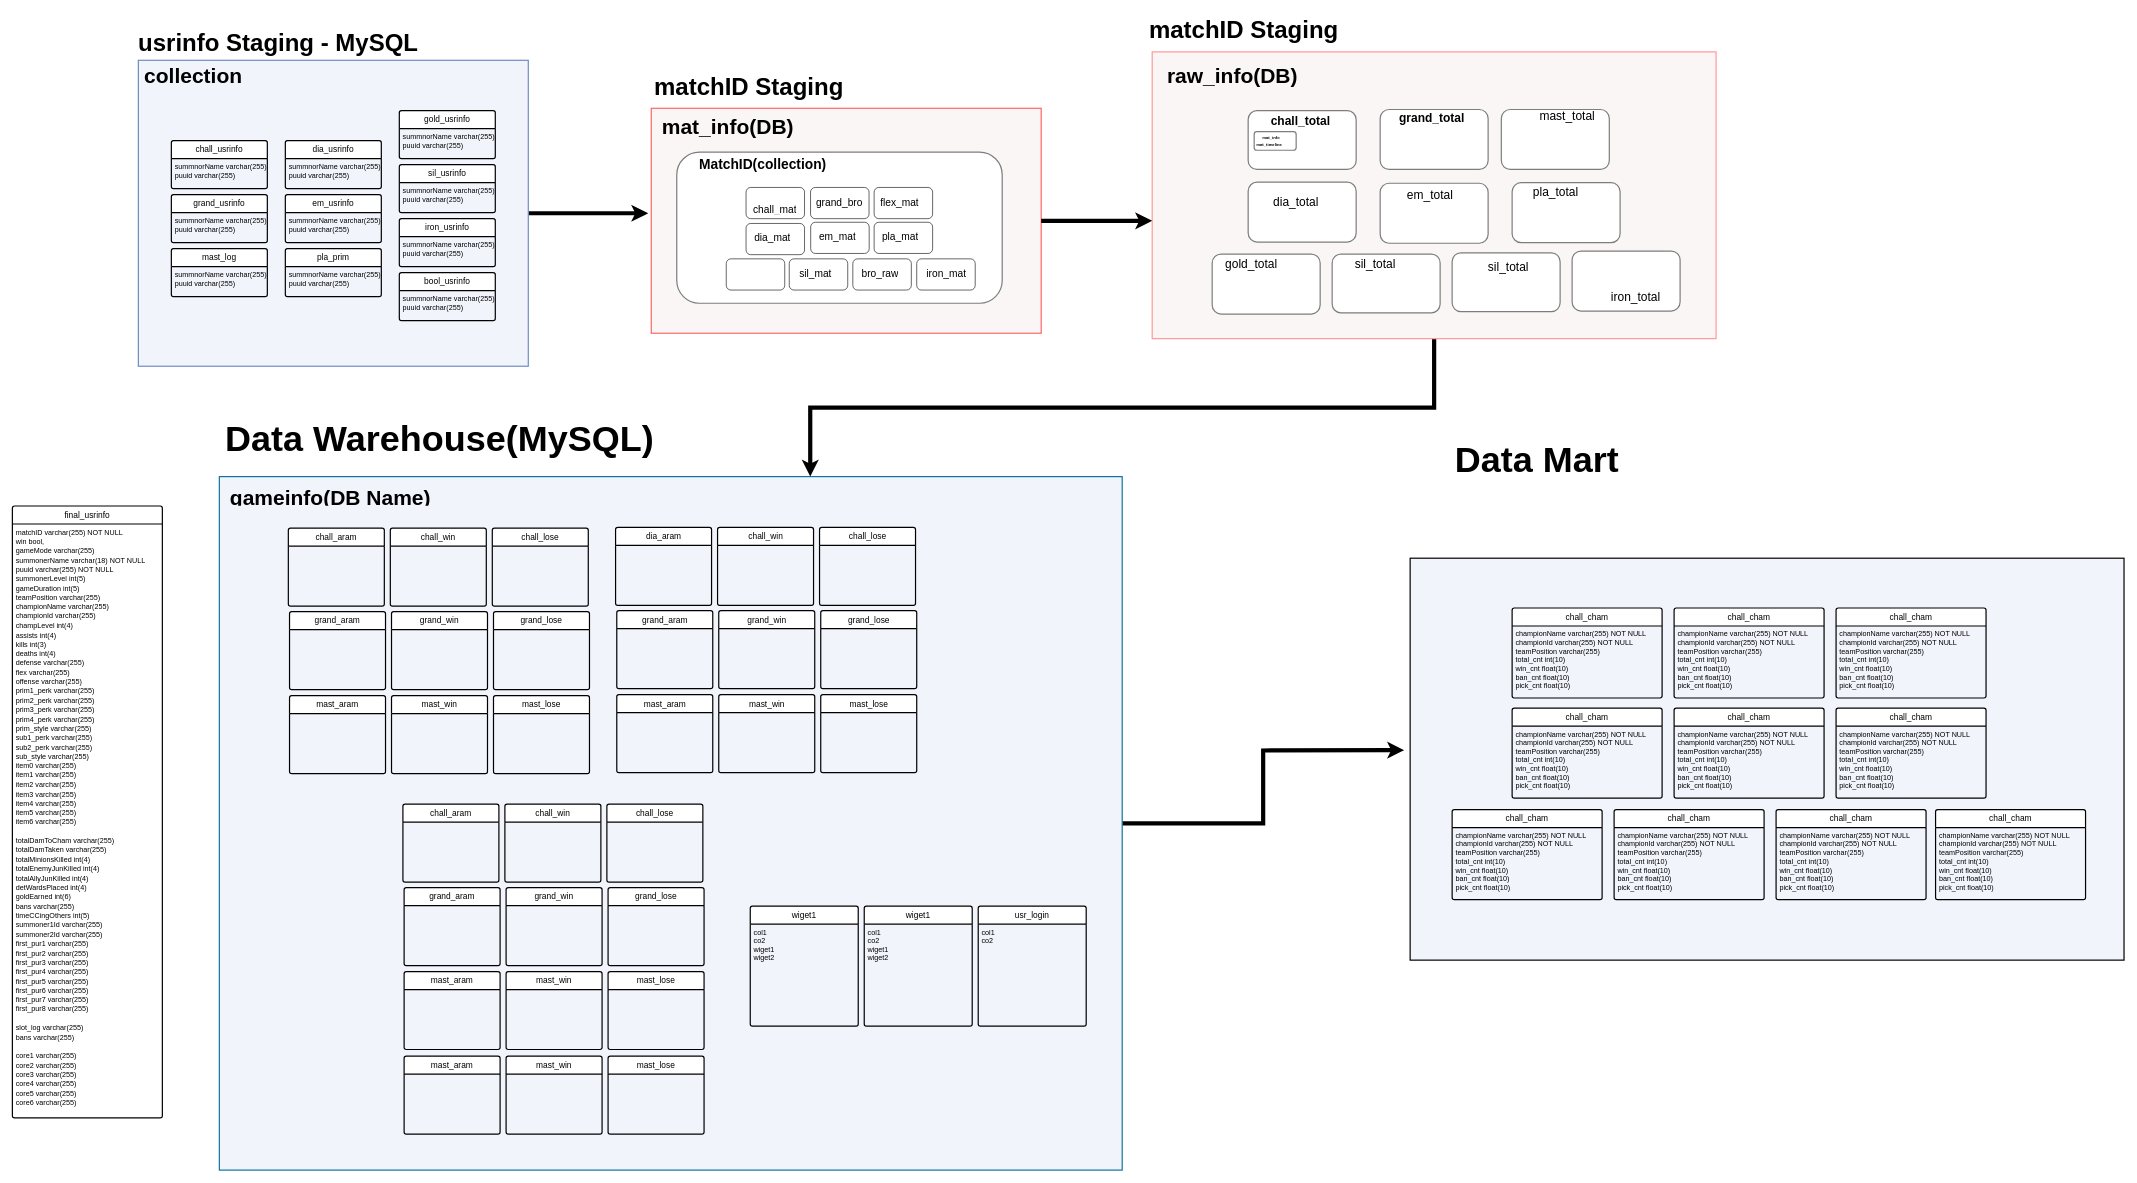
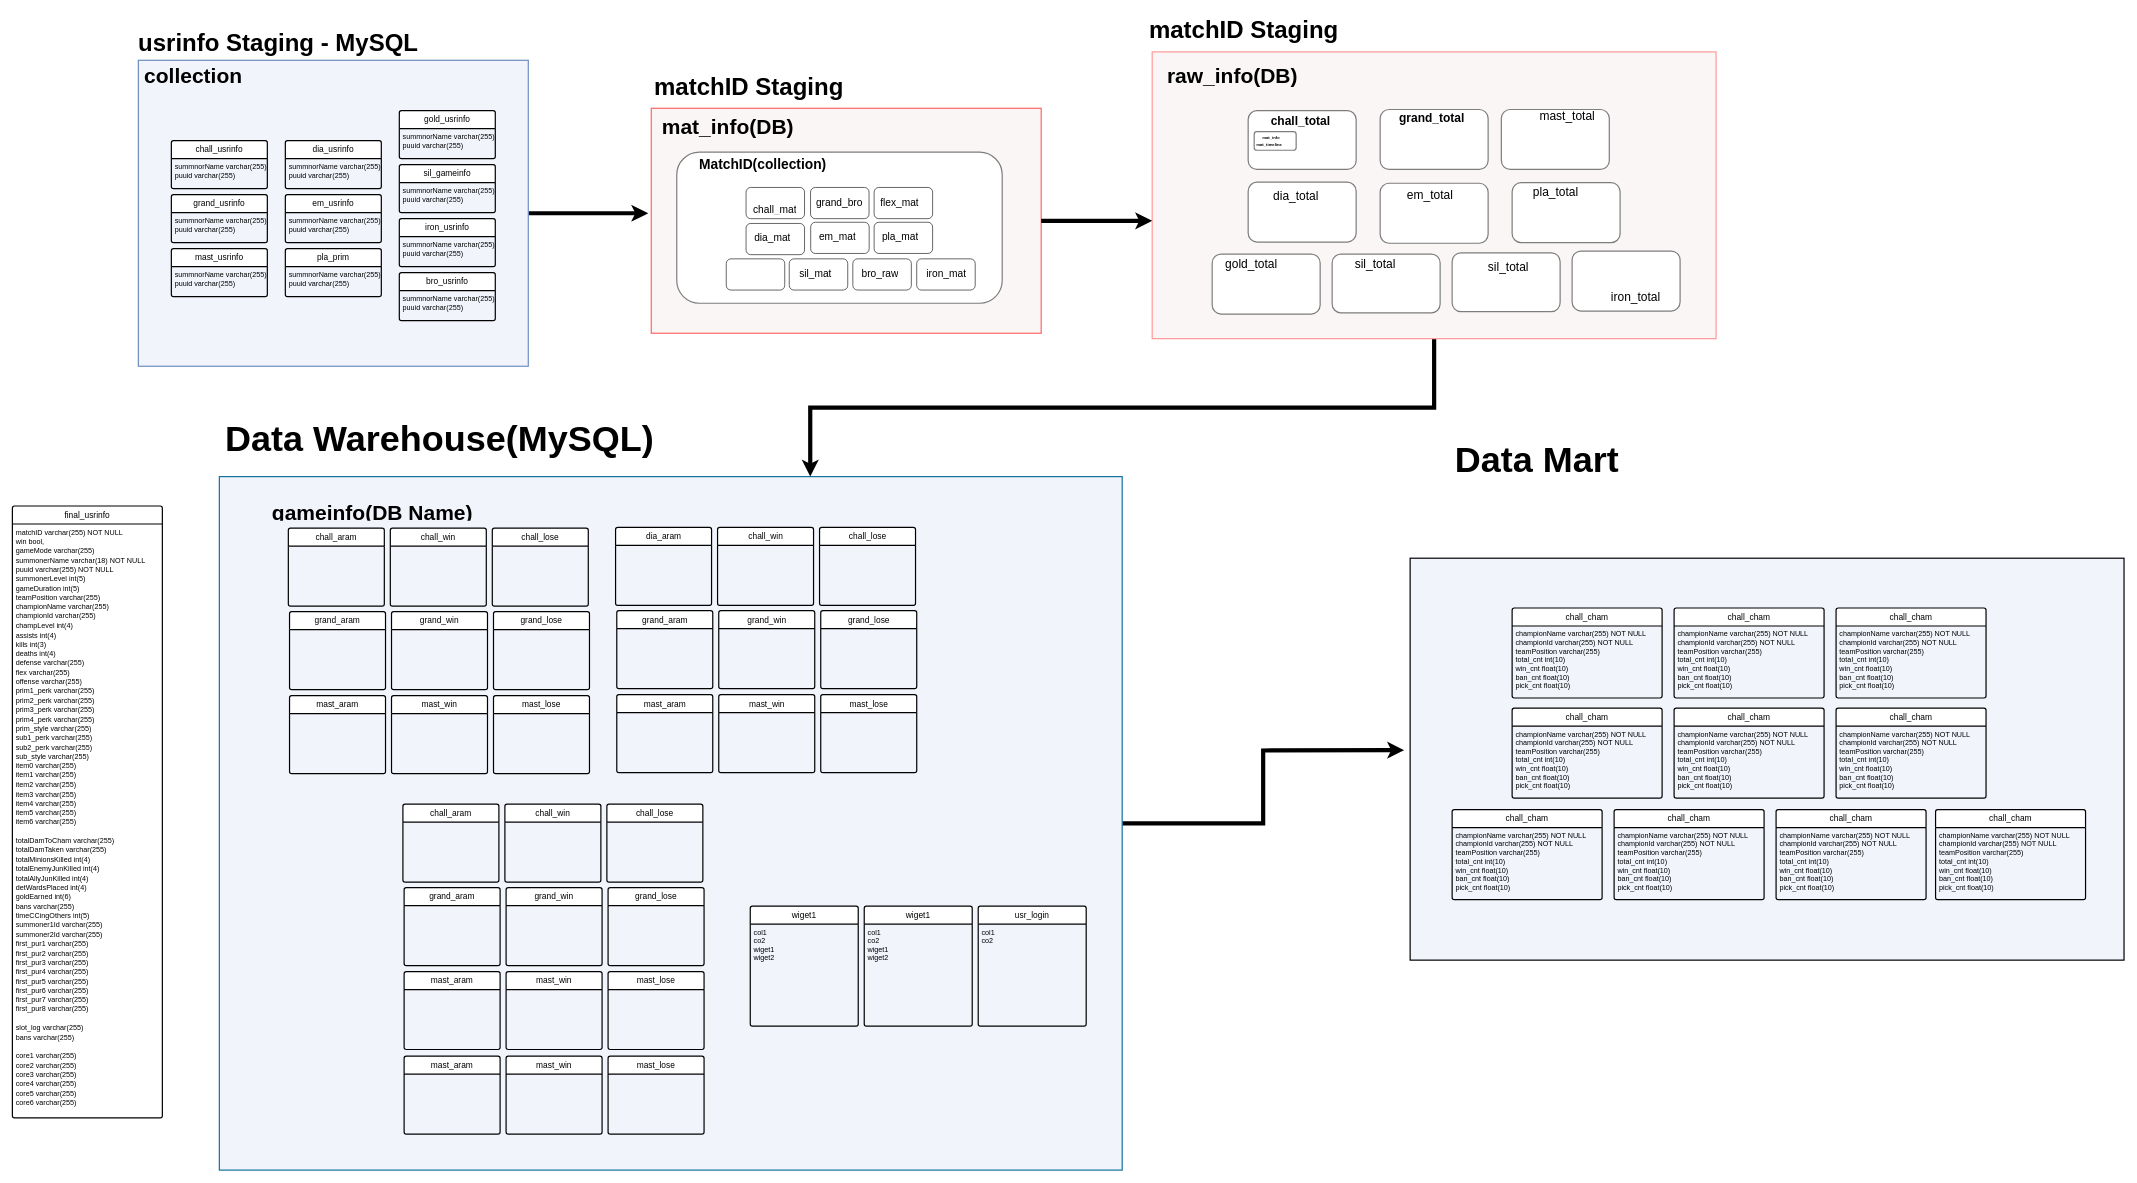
(447, 174) -> (447, 174)
(1302, 201) -> (1302, 195)
(219, 258) -> (219, 258)
(447, 282) -> (447, 282)
(330, 494) -> (372, 509)
